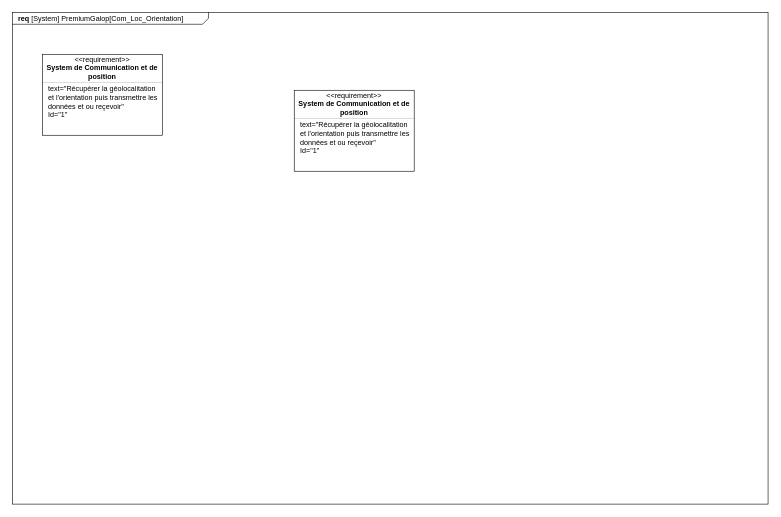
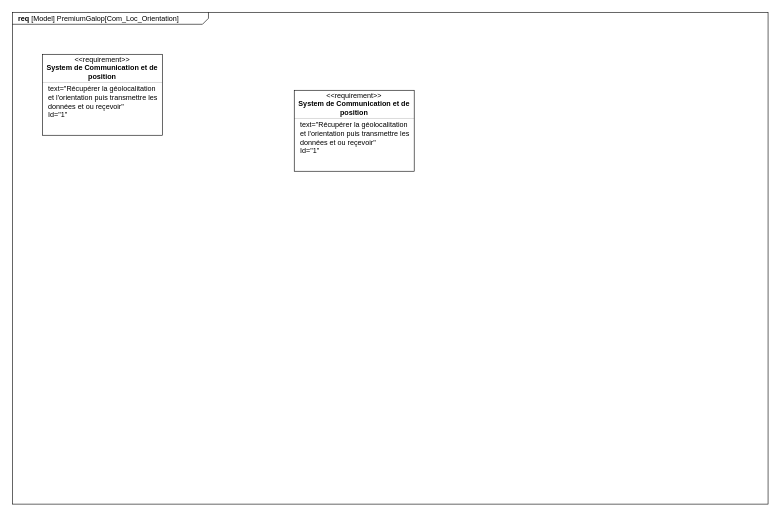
(390, 12) -> (390, 12)
